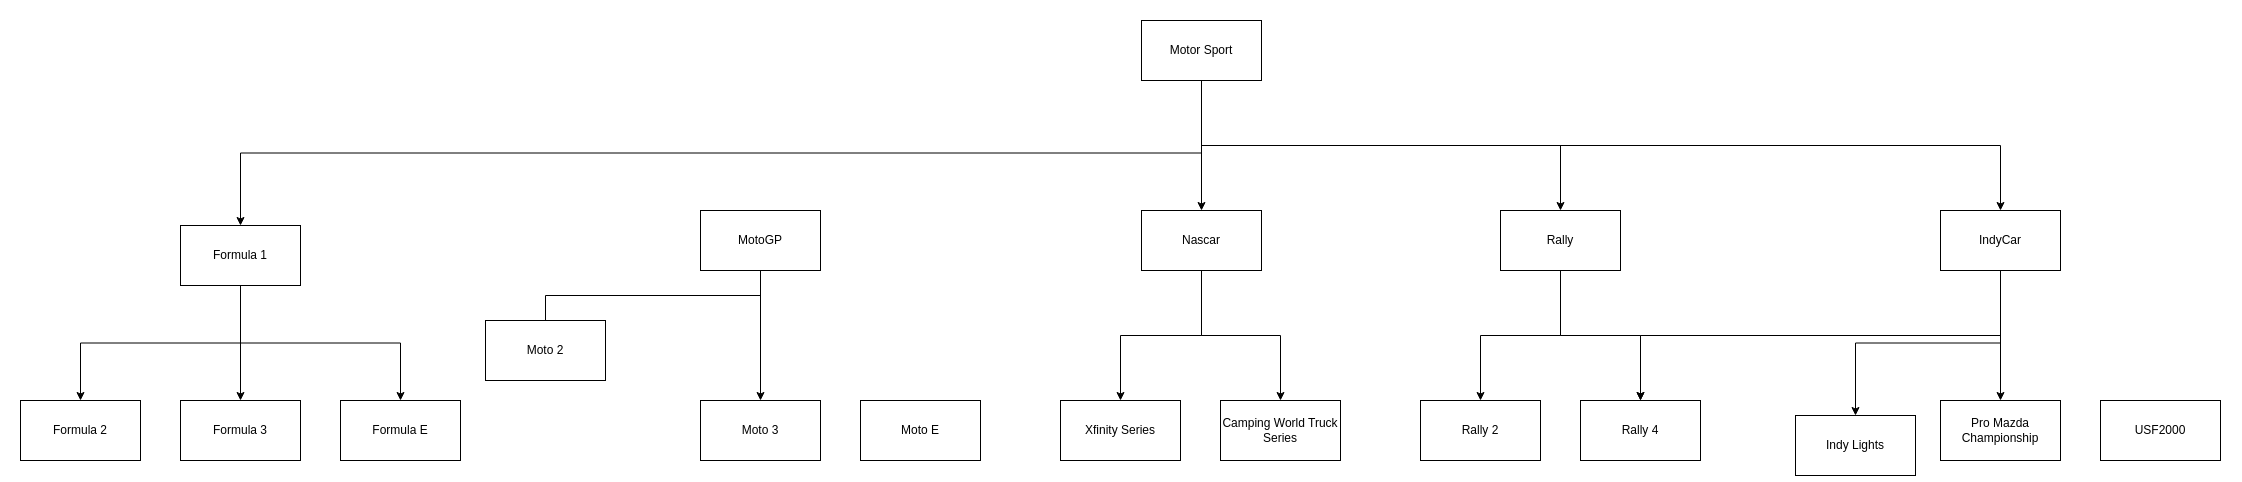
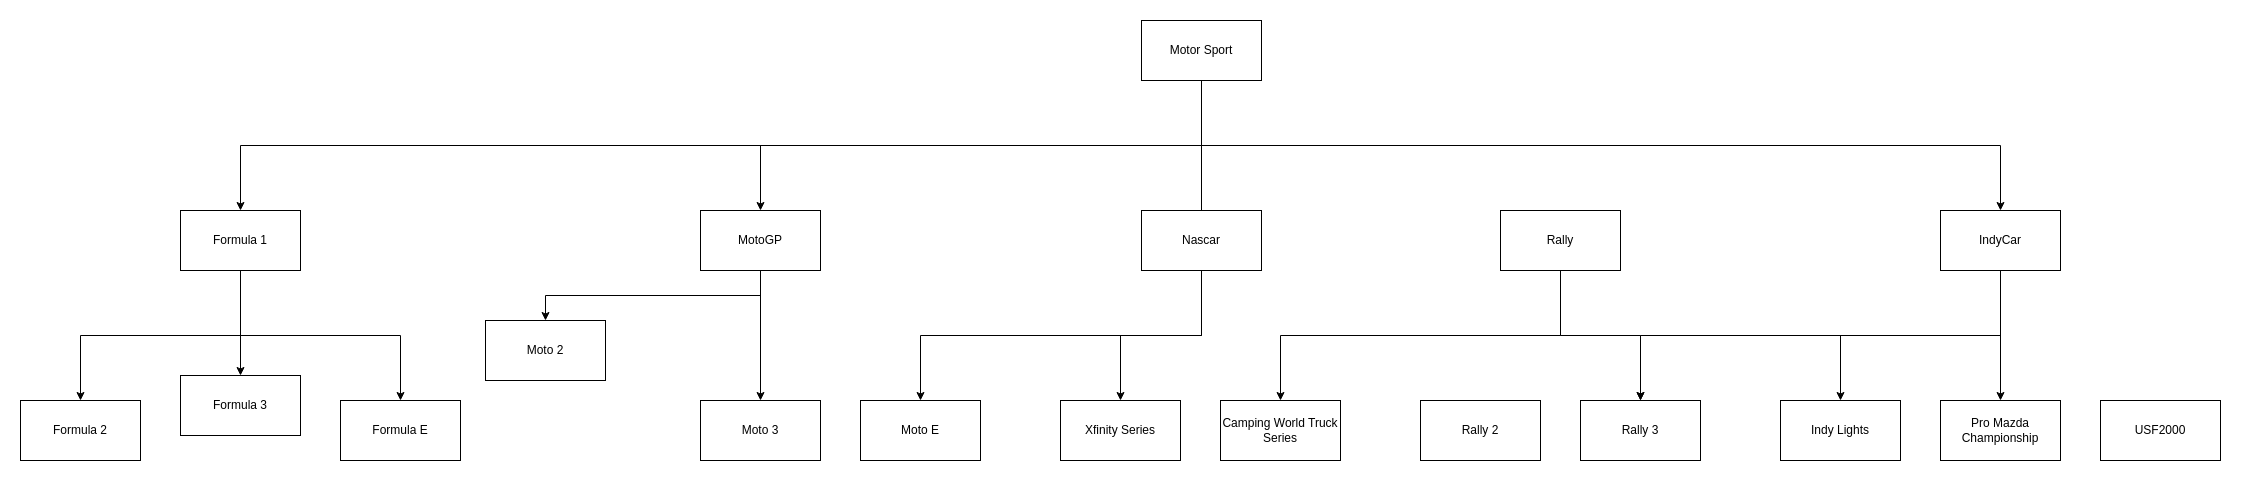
none -> (761, 175)
(1561, 175) -> none
(1202, 202) -> (1202, 204)
(241, 256) -> (241, 241)
(546, 314) -> (546, 312)
(1240, 336) -> (991, 336)
(1481, 364) -> (1383, 336)
(241, 431) -> (241, 406)
(1641, 431) -> (1641, 431)
(1856, 446) -> (1841, 431)
